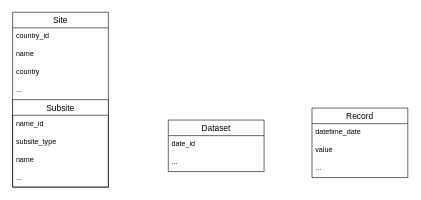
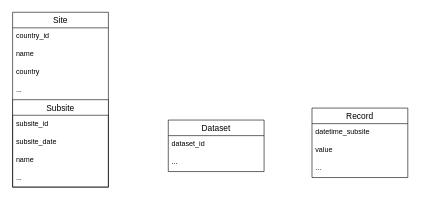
(29, 124) -> (34, 124)
(341, 132) -> (346, 132)
(39, 142) -> (39, 142)
(185, 144) -> (191, 144)
